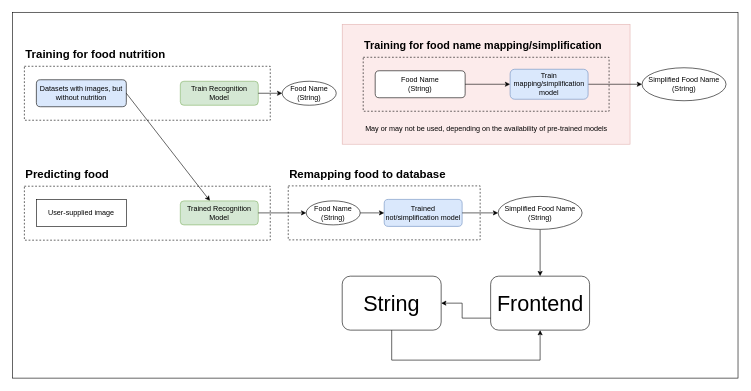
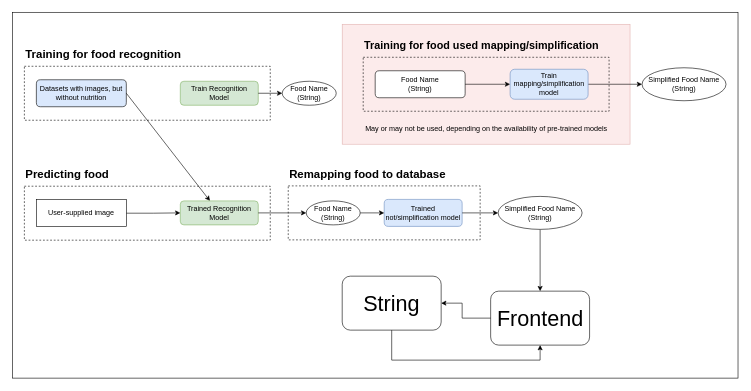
(484, 45) -> (484, 45)
(101, 54) -> (106, 54)
none -> (174, 213)
(540, 303) -> (540, 318)
